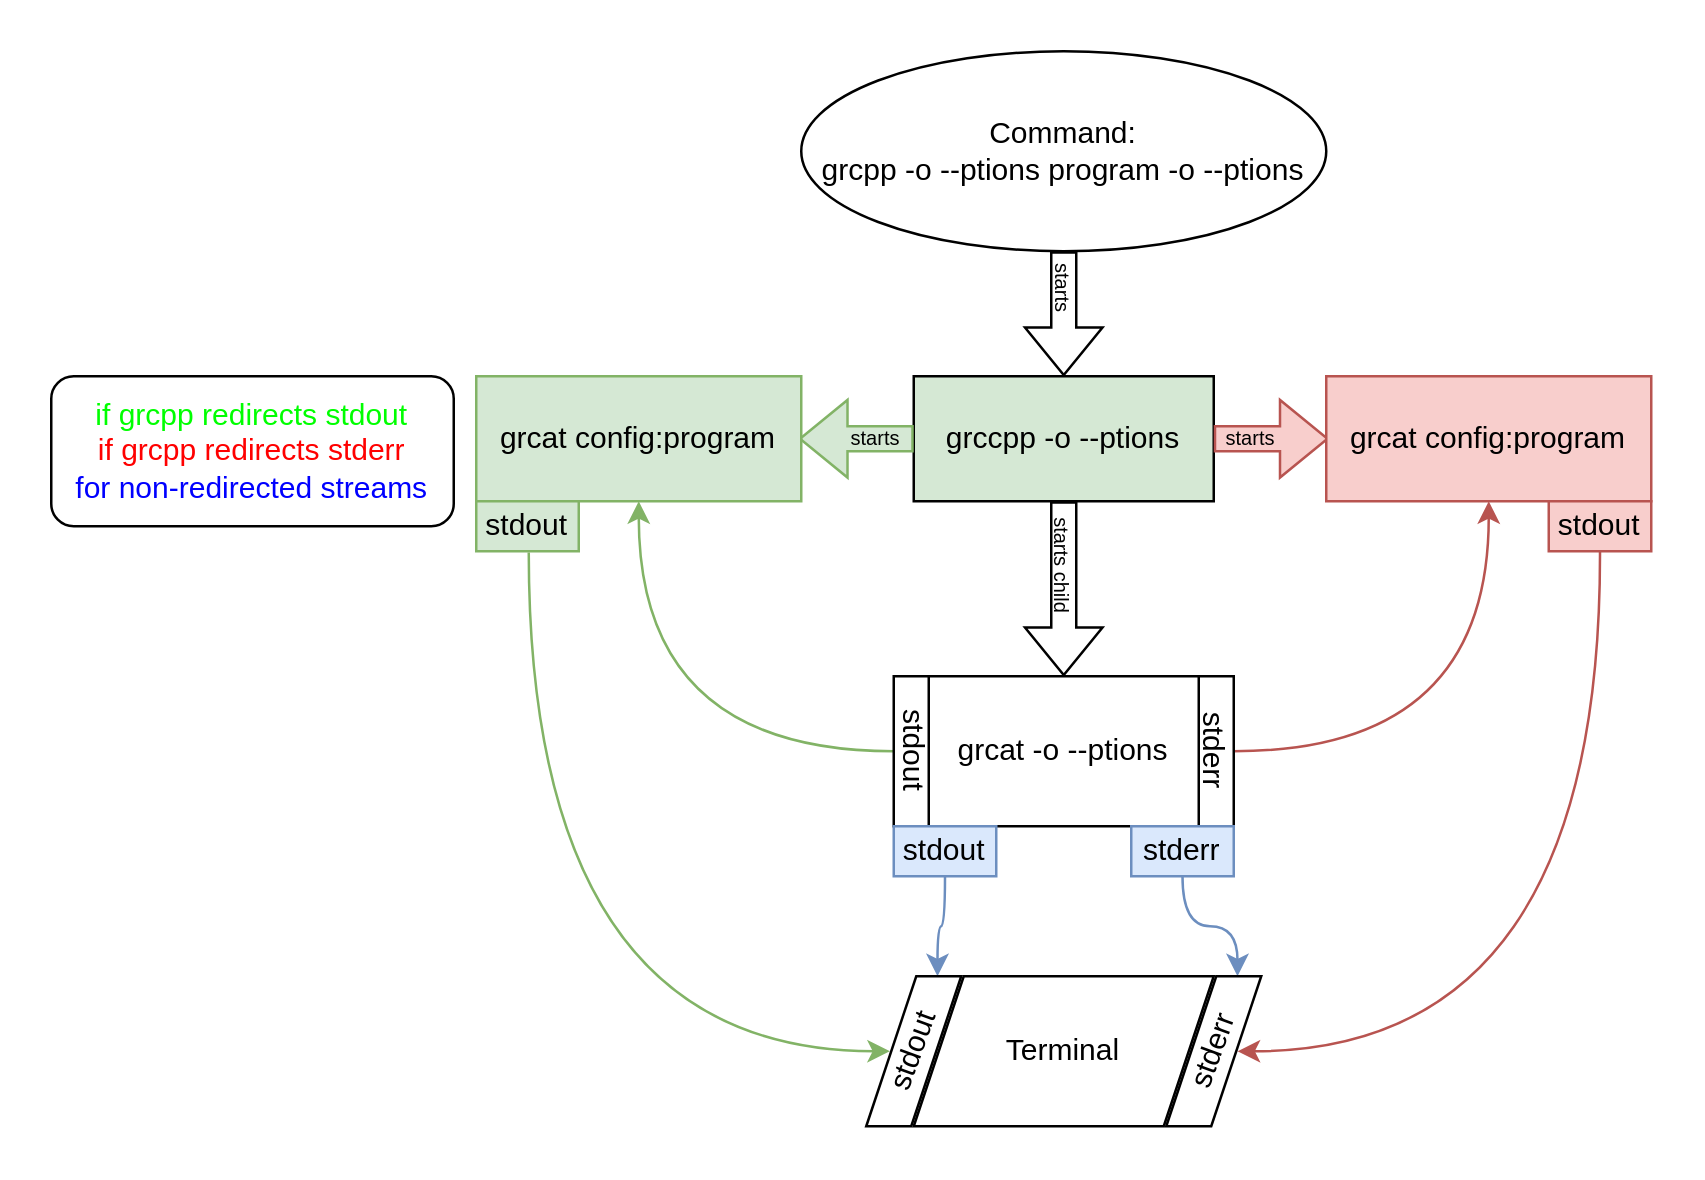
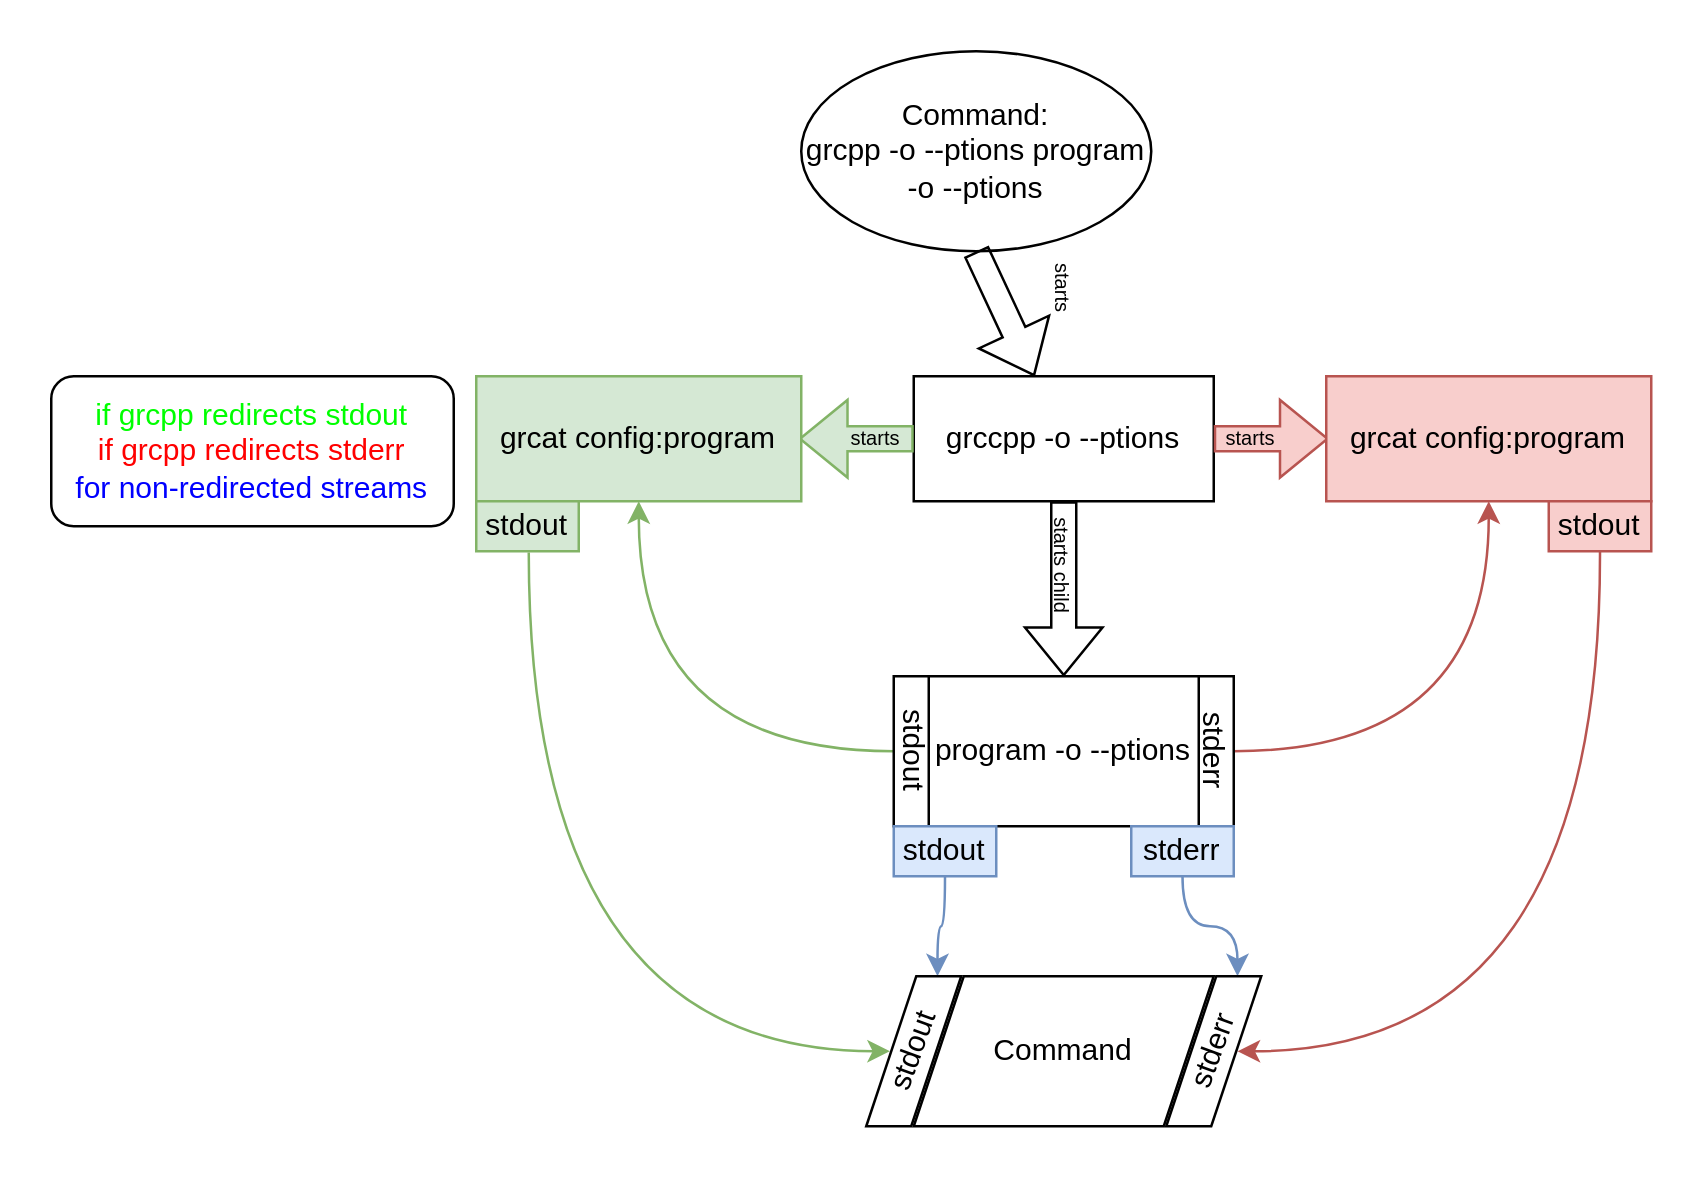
(1064, 151) -> (976, 151)
(1064, 439) -> (1064, 439)
(1064, 751) -> (1064, 751)
(1064, 1051) -> (1064, 1051)
